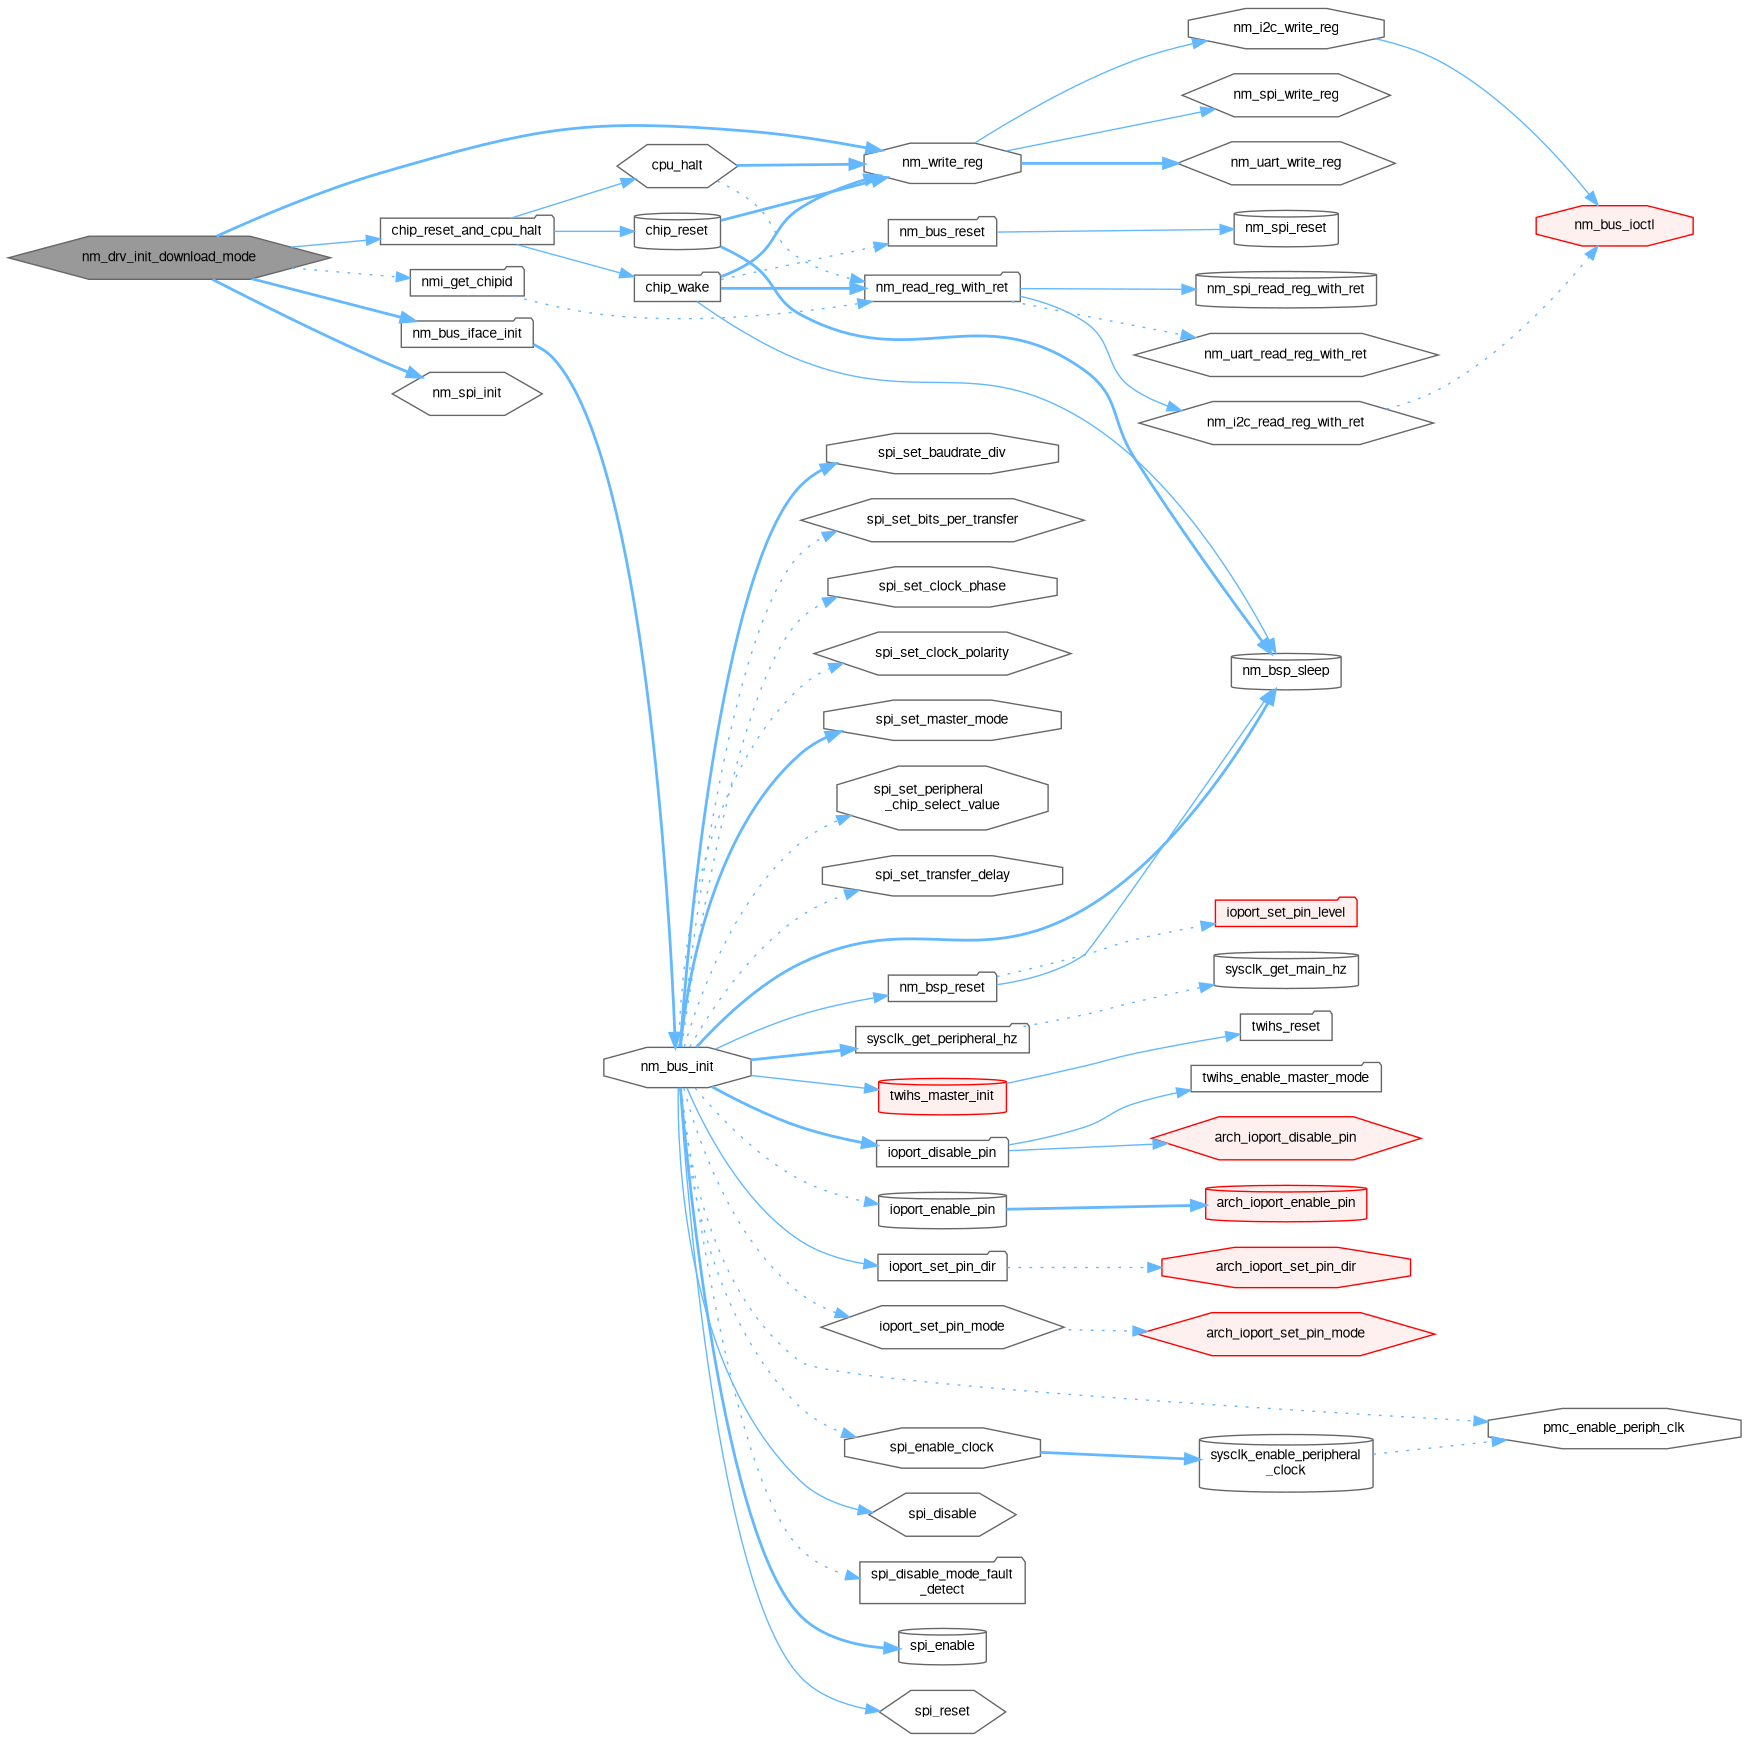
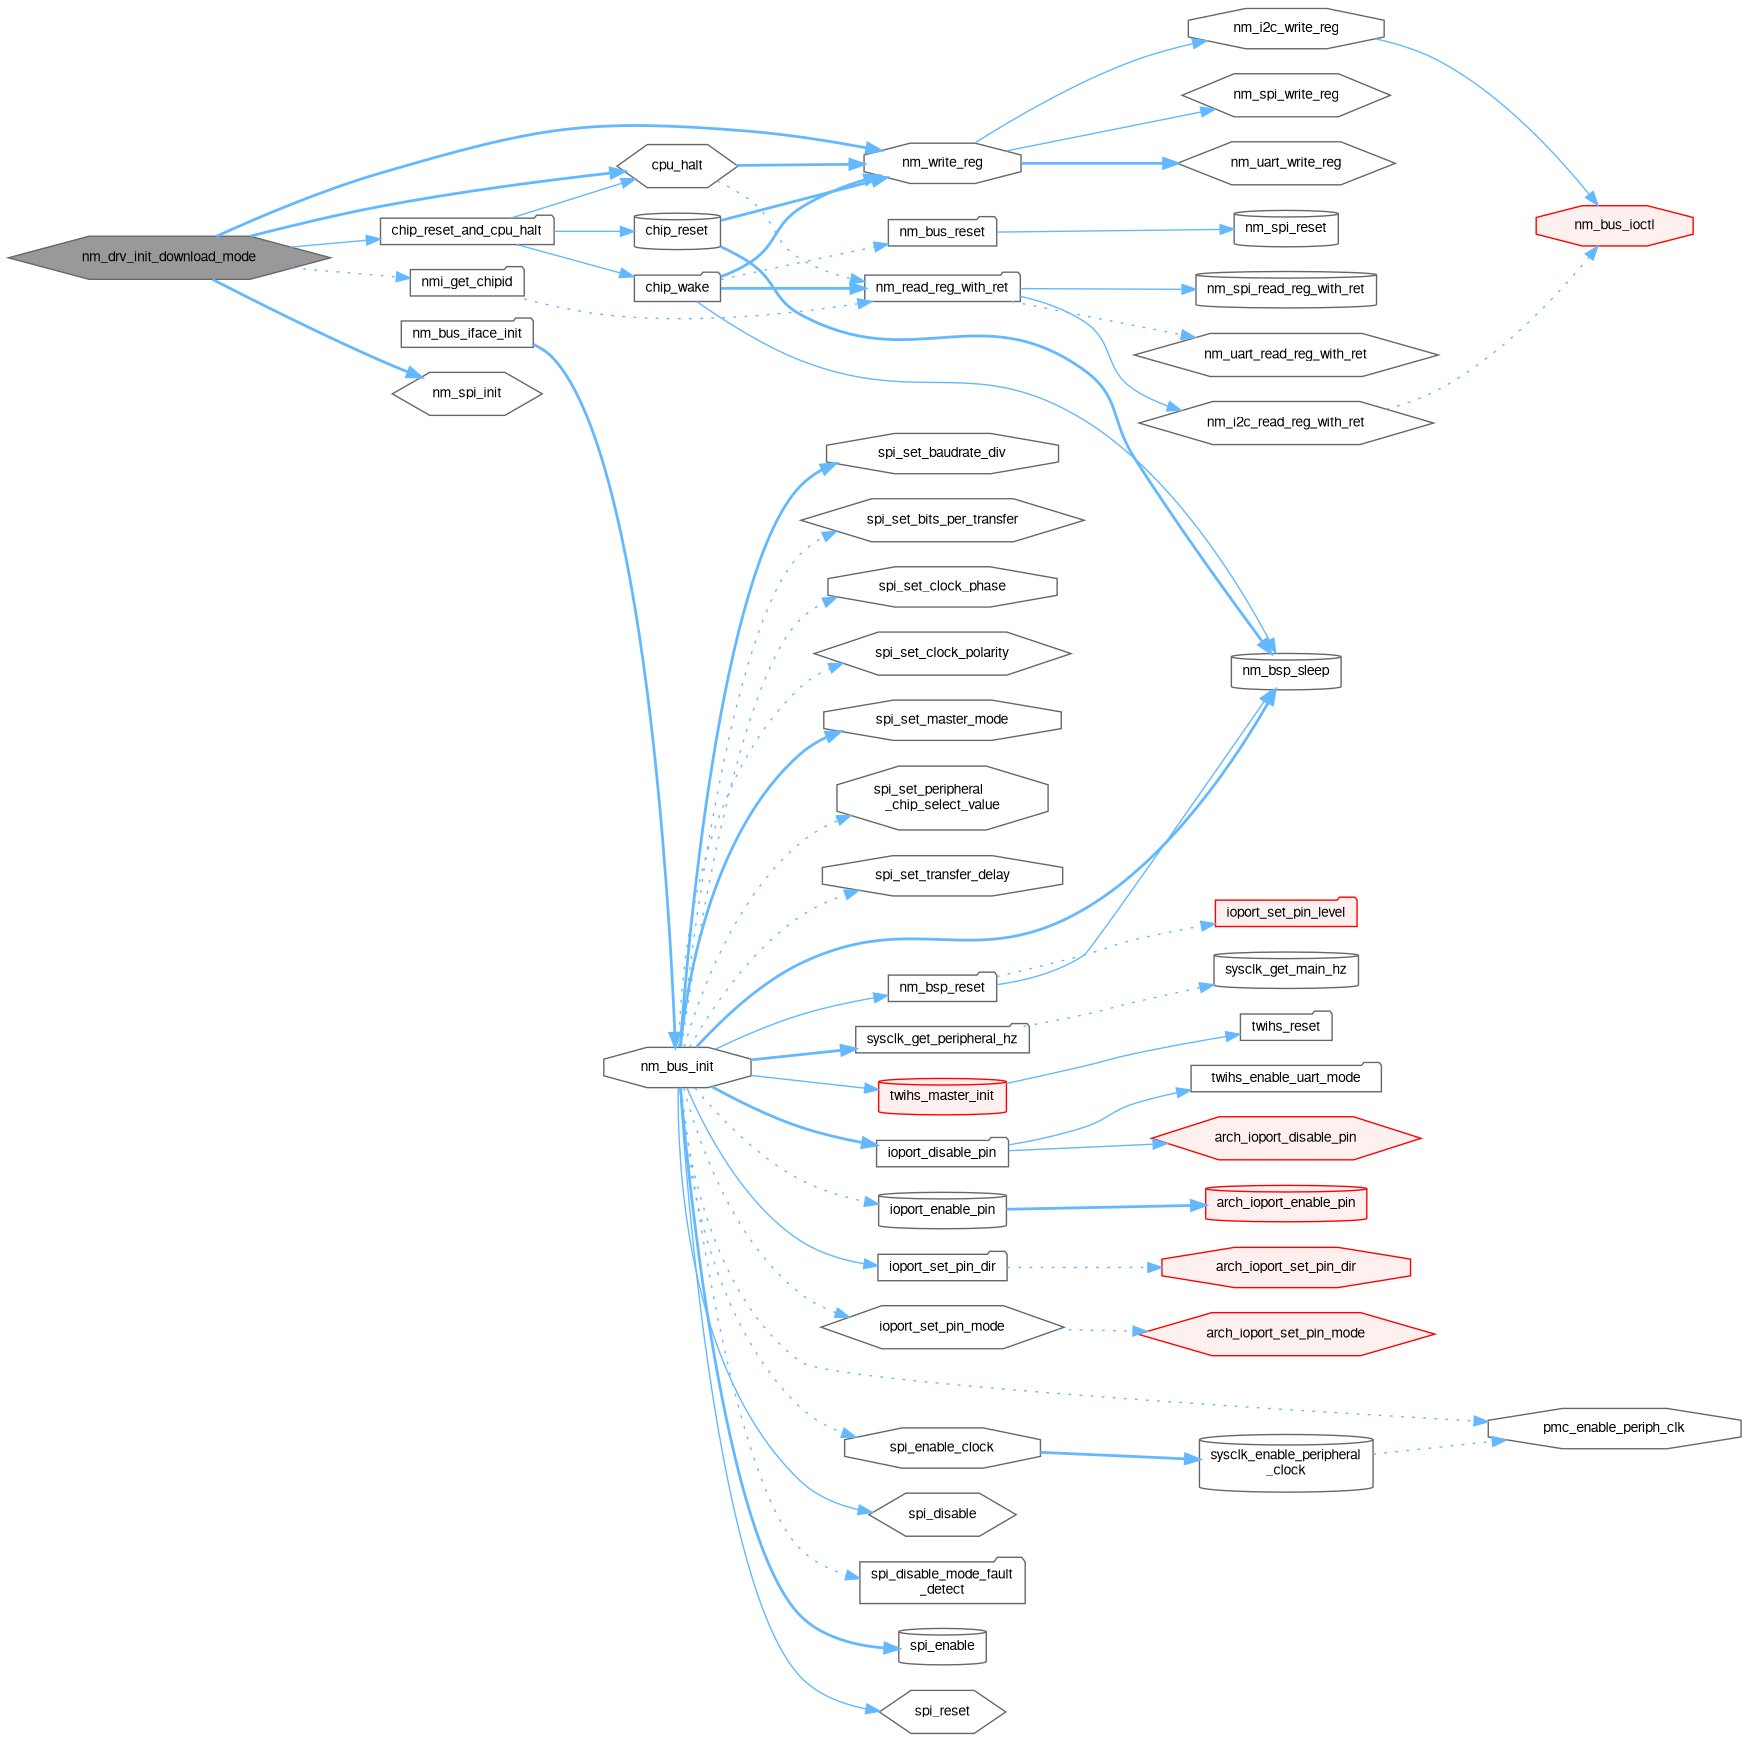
(327, 298) -> (429, 198)
(1286, 1079) -> (1286, 1079)
